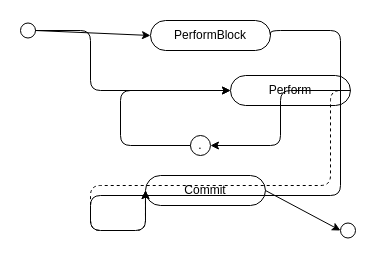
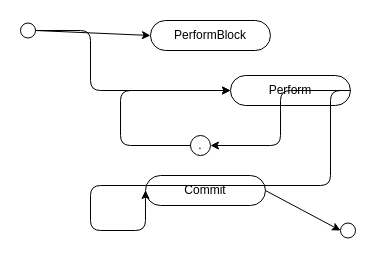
(250, 186) -> (250, 186)
(326, 196) -> none
